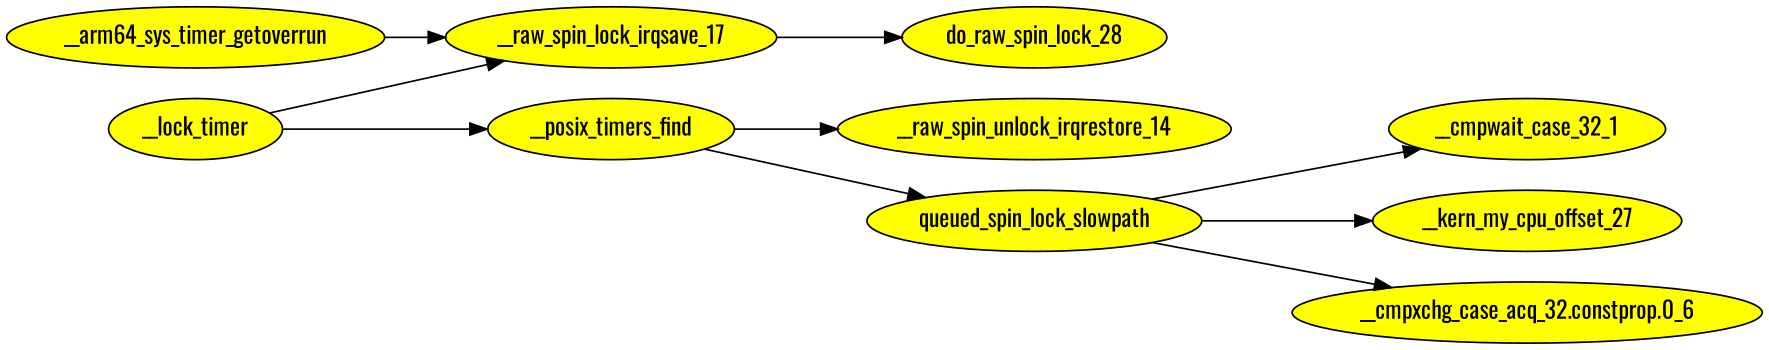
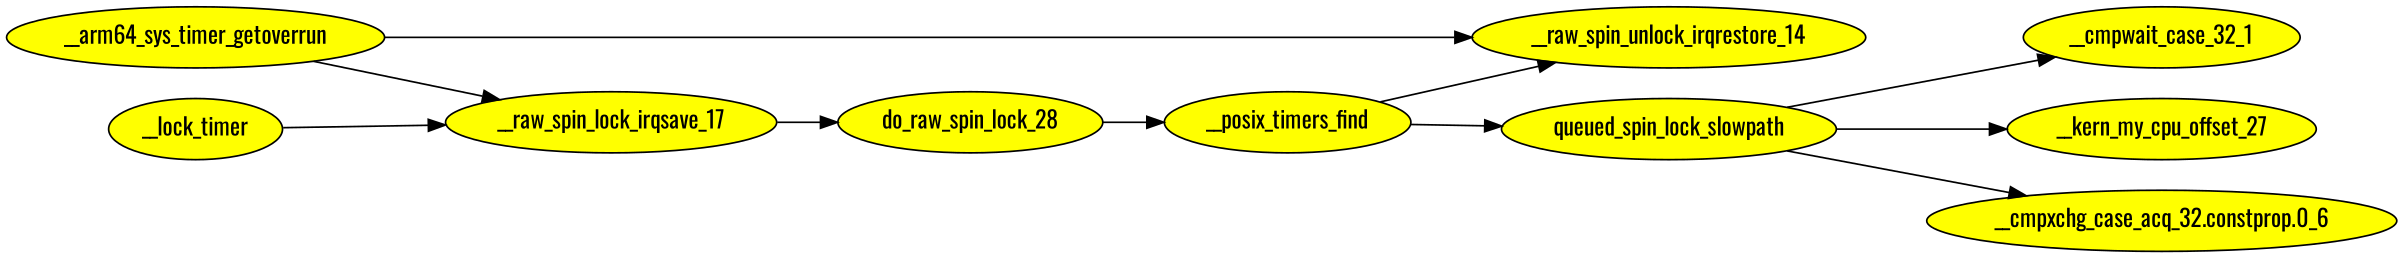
none -> (920, 37)
(376, 129) -> (1125, 122)
